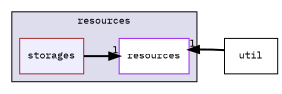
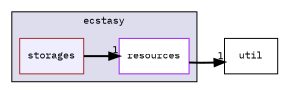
(104, 21) -> (104, 21)
(212, 50) -> (203, 63)
